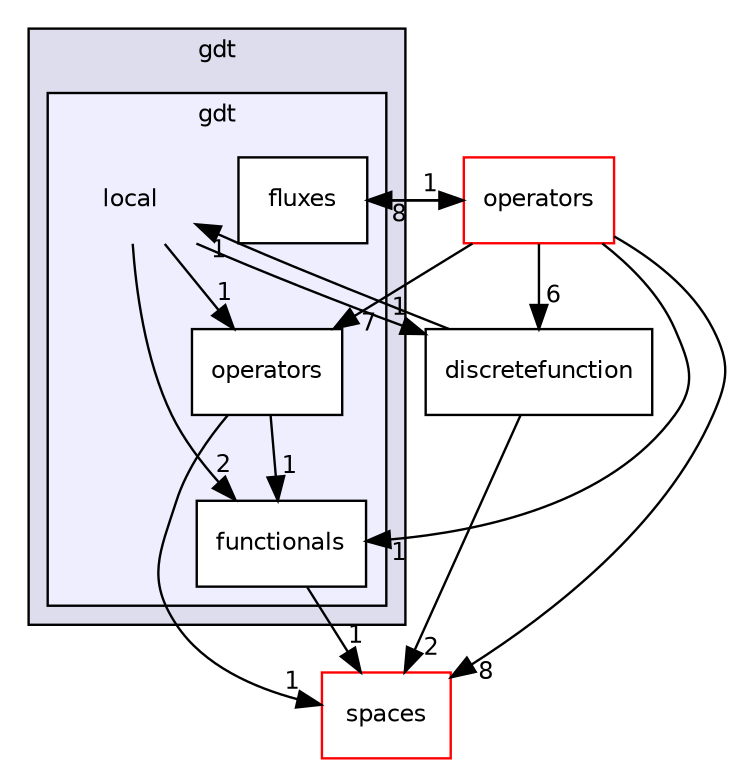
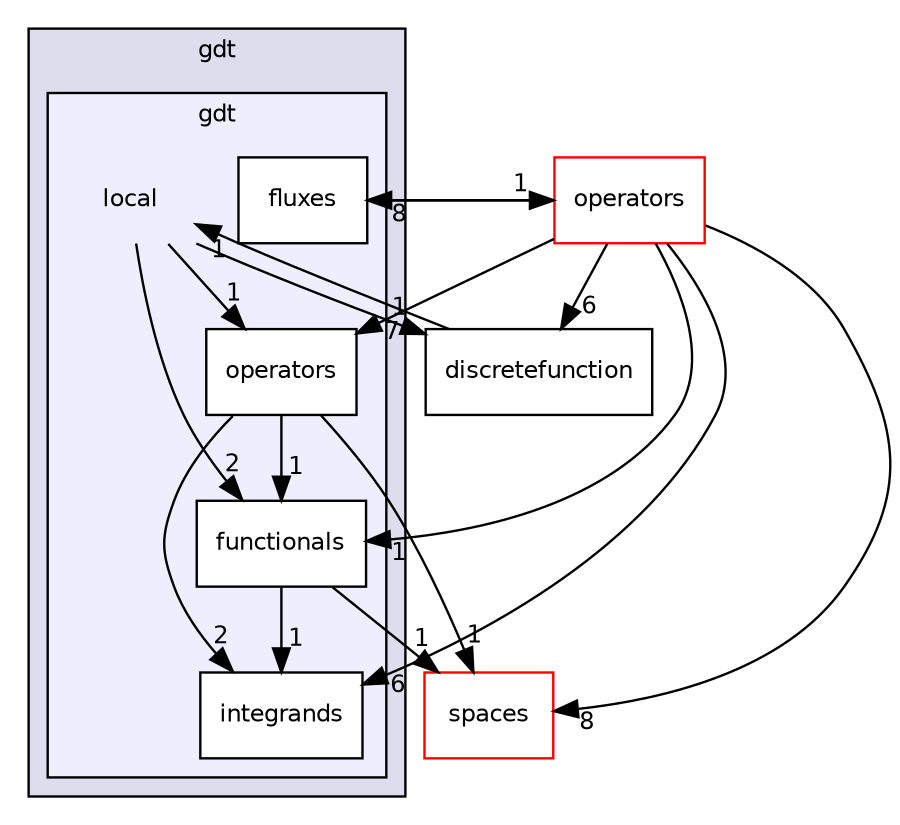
(462, 544) -> none
none -> (281, 715)
